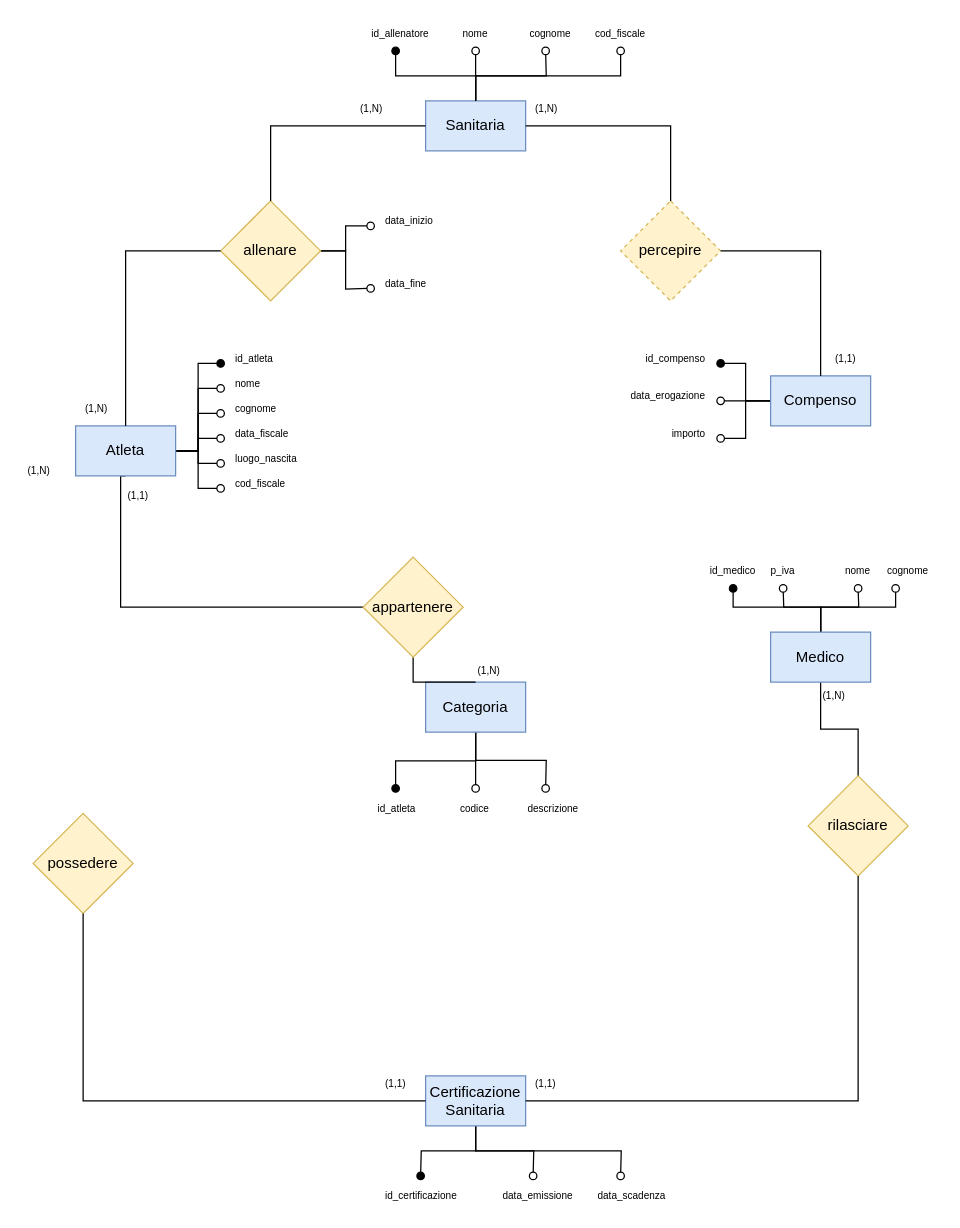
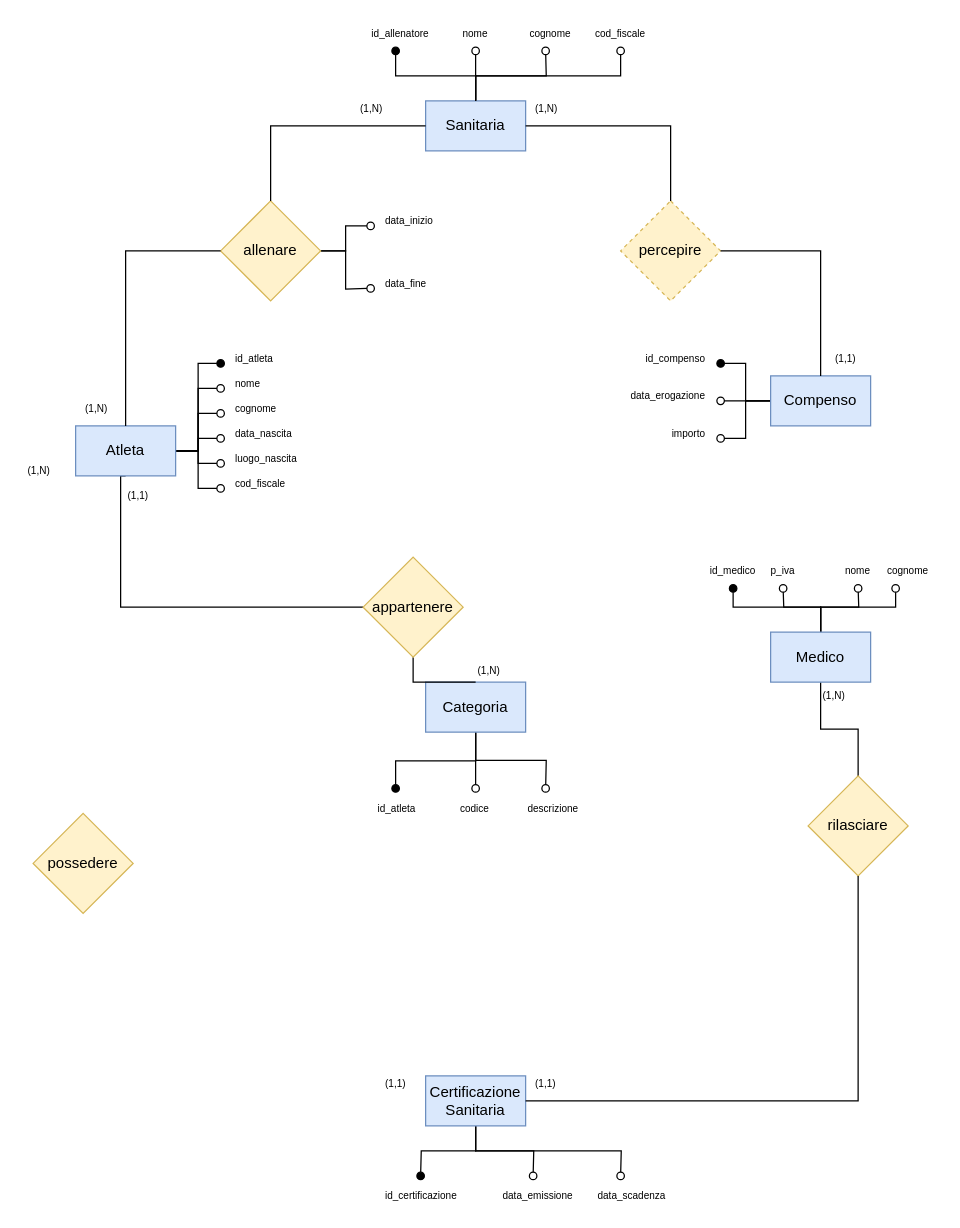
(266, 432) -> (266, 432)
(160, 1101) -> none
